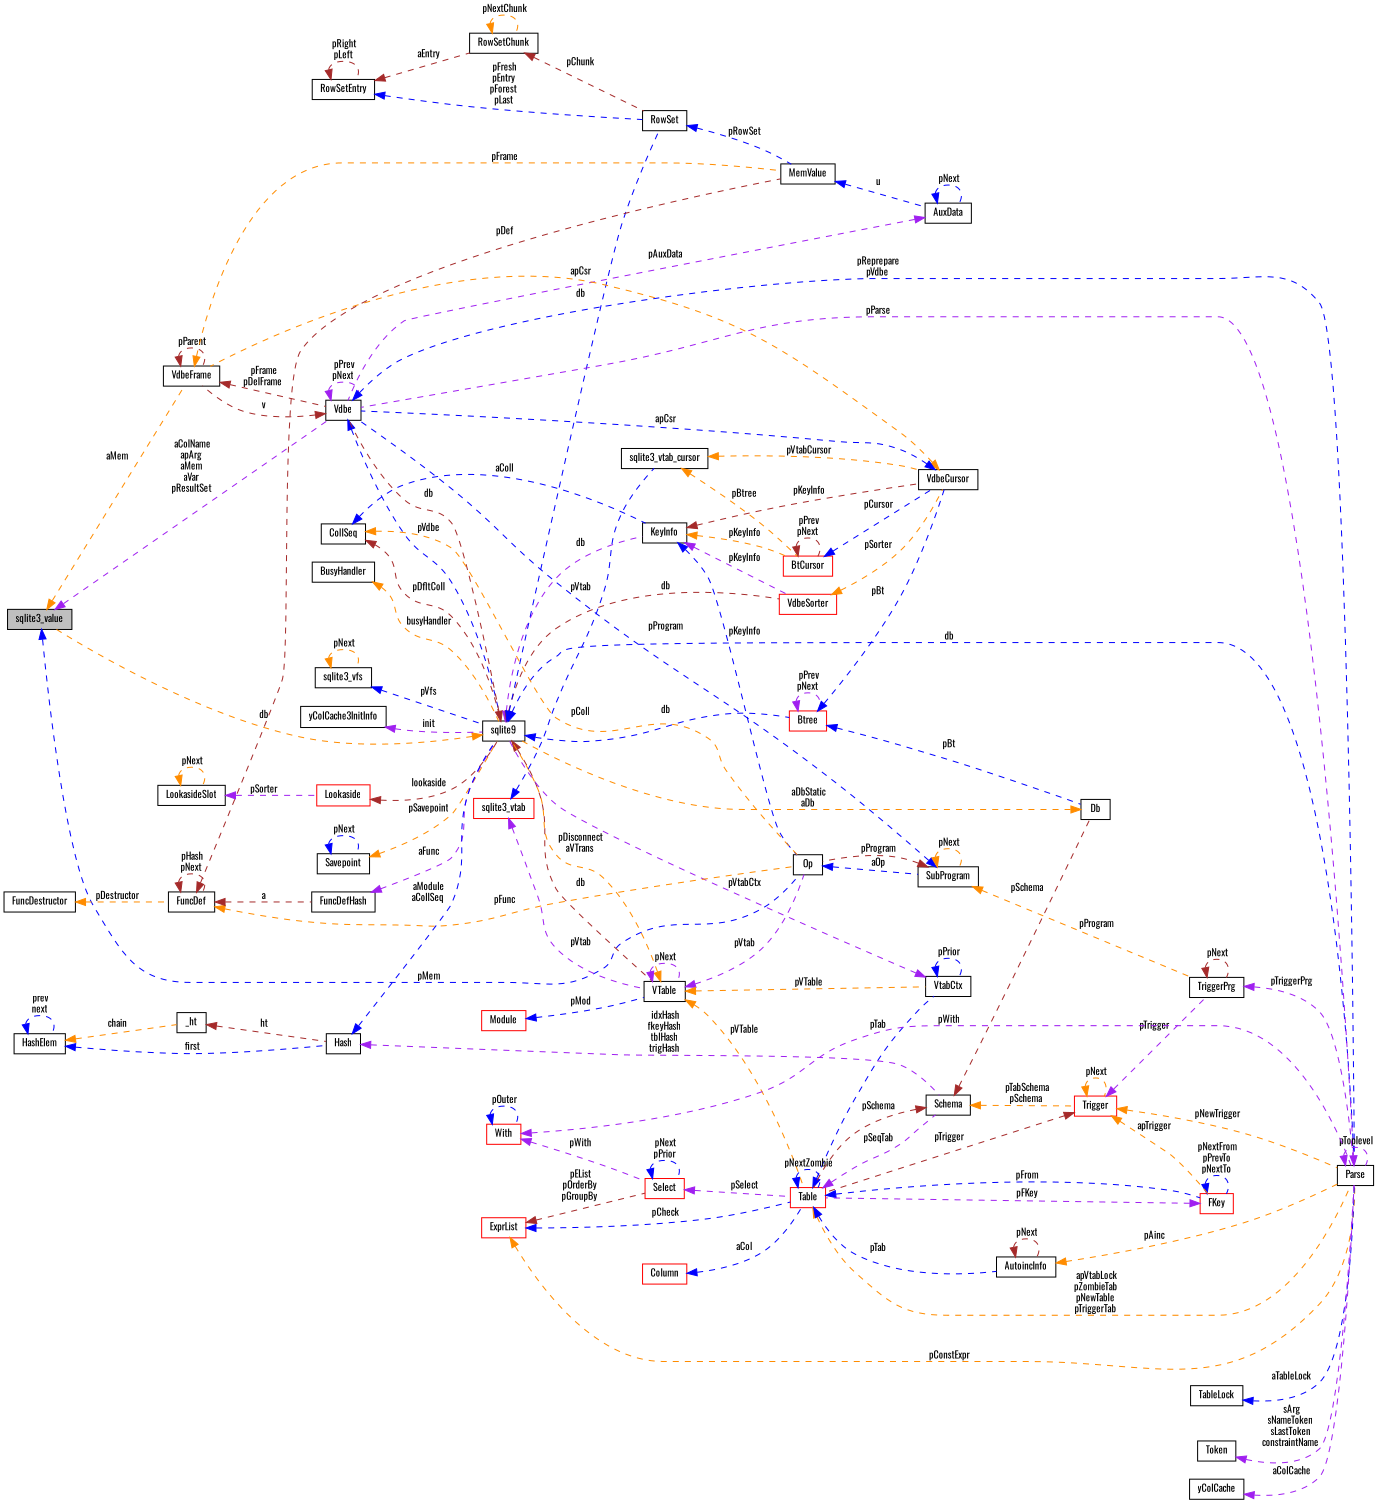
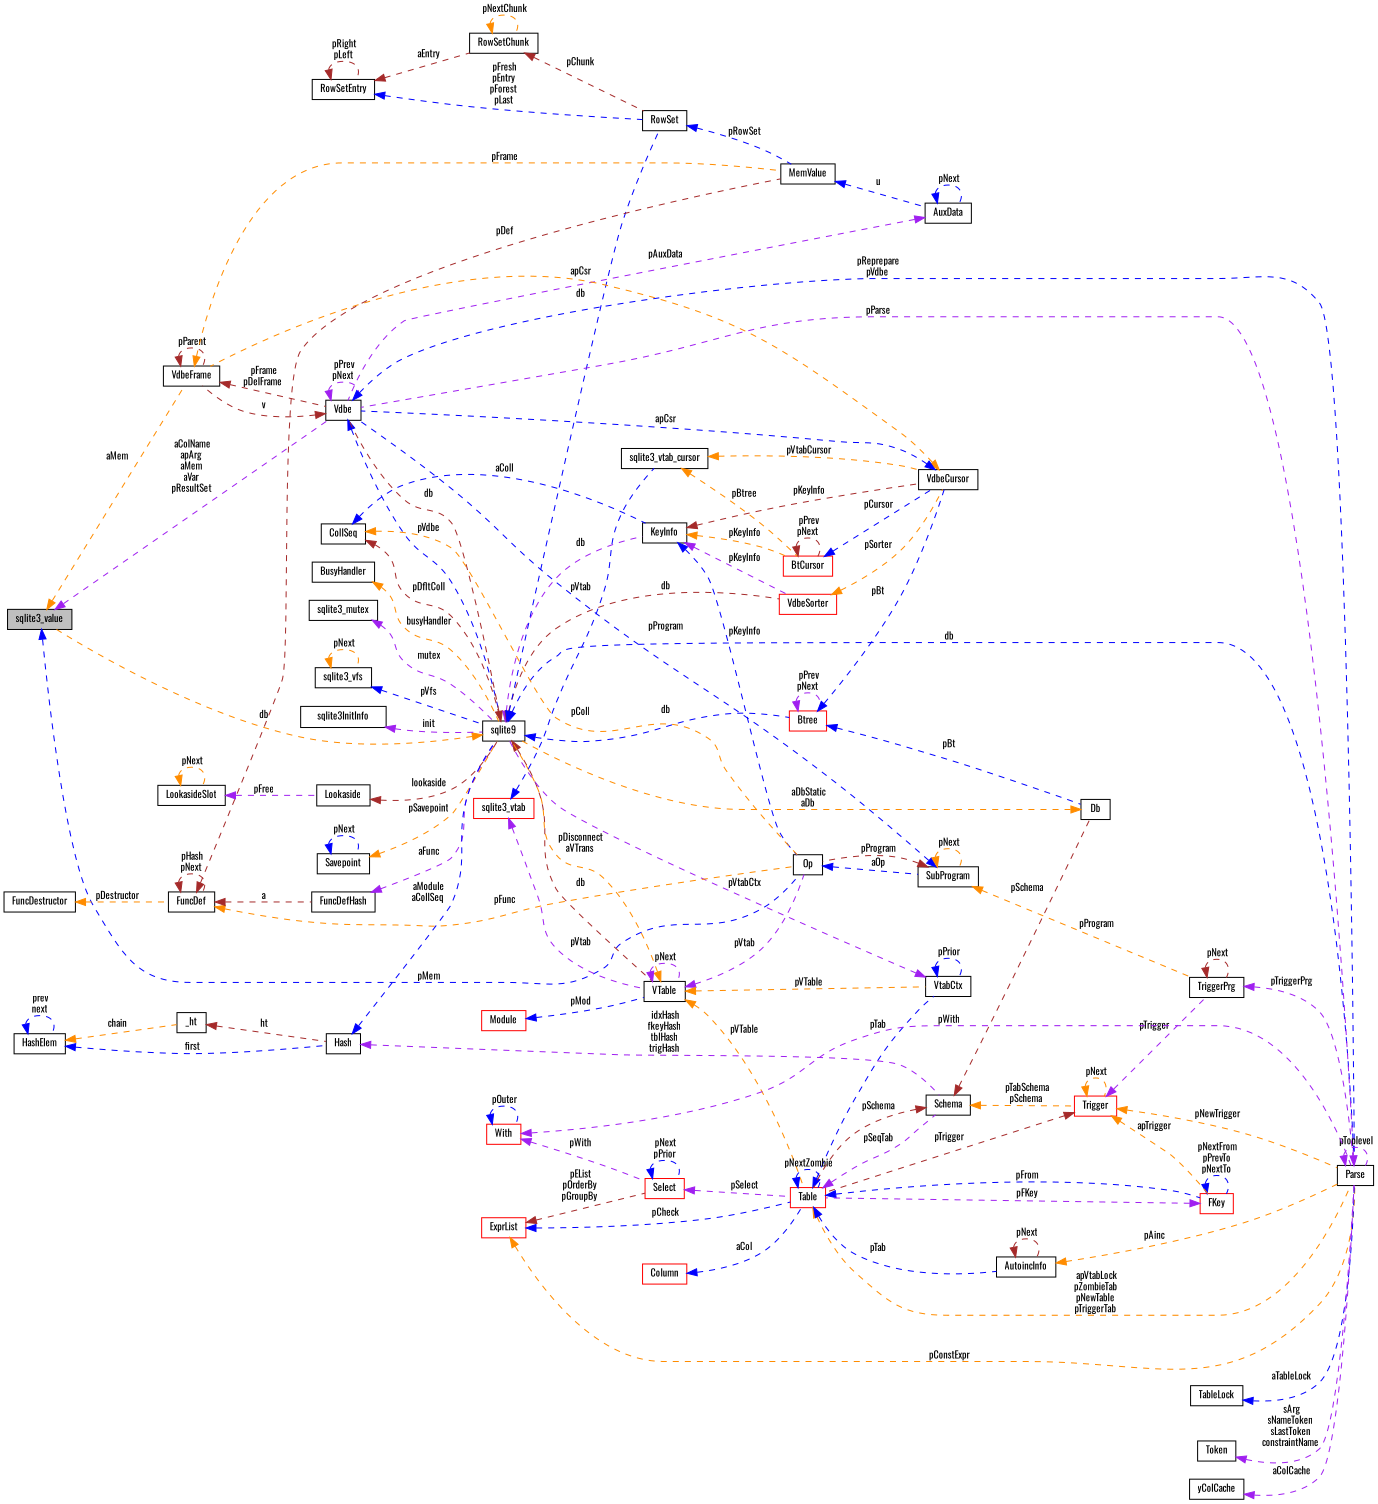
none -> (343, 610)
(343, 717) -> (343, 717)
(263, 790) -> (263, 790)
(343, 795) -> (343, 795)
